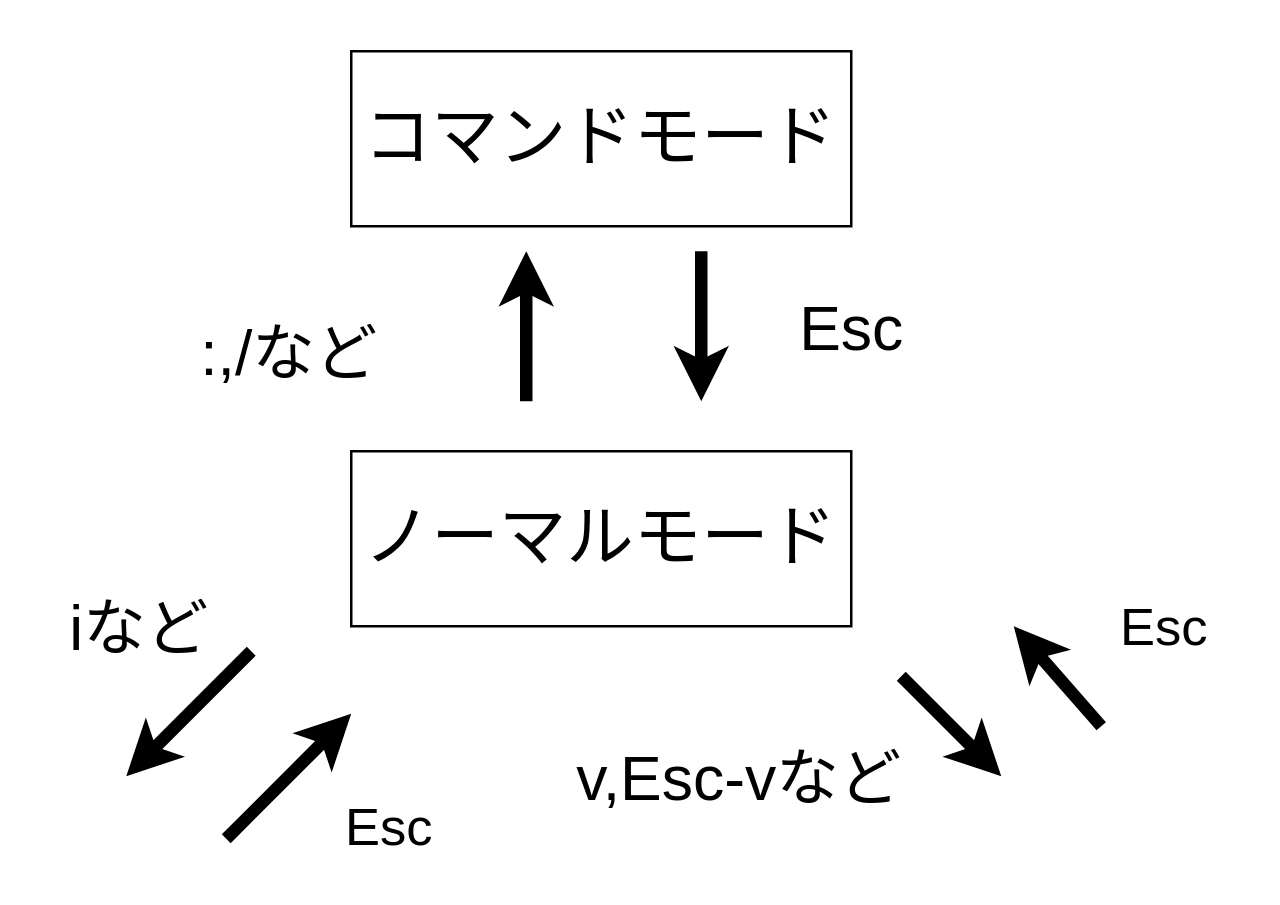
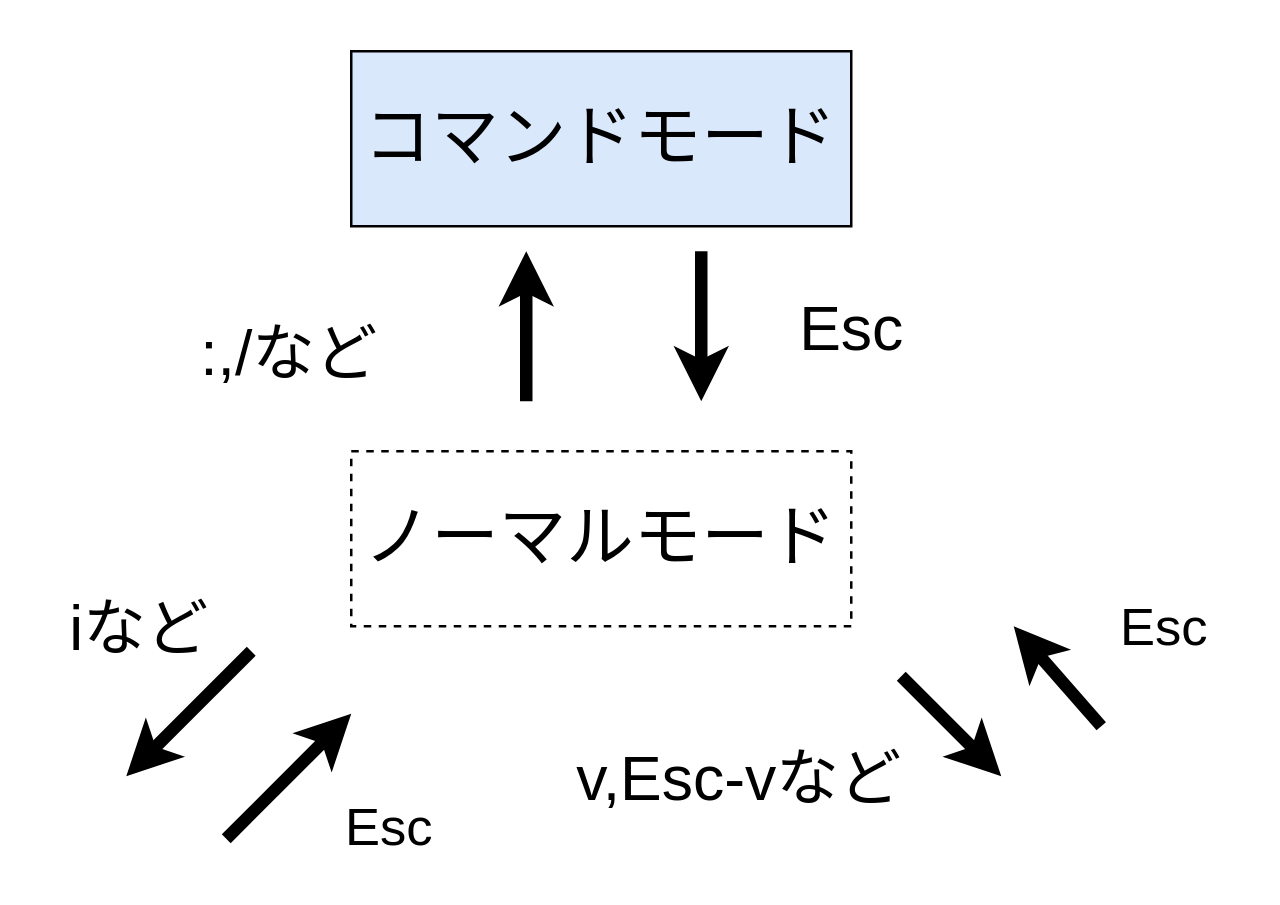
(601, 139) -> (601, 139)
(601, 539) -> (601, 539)
